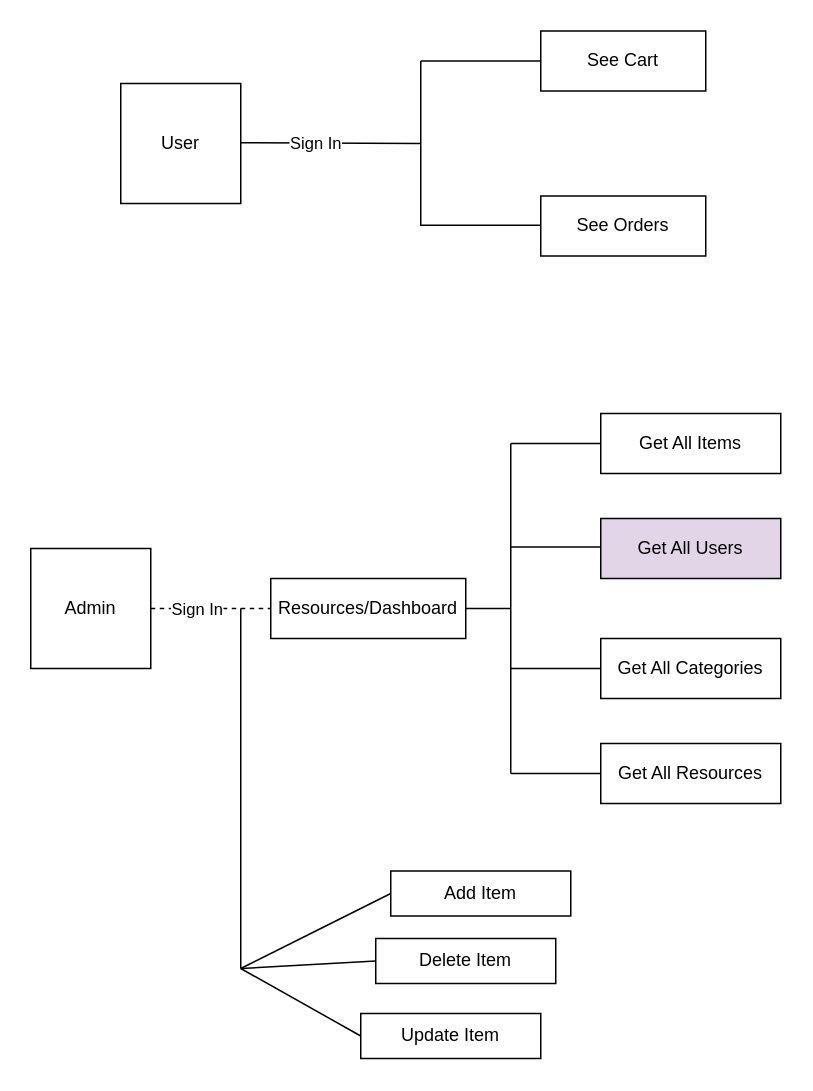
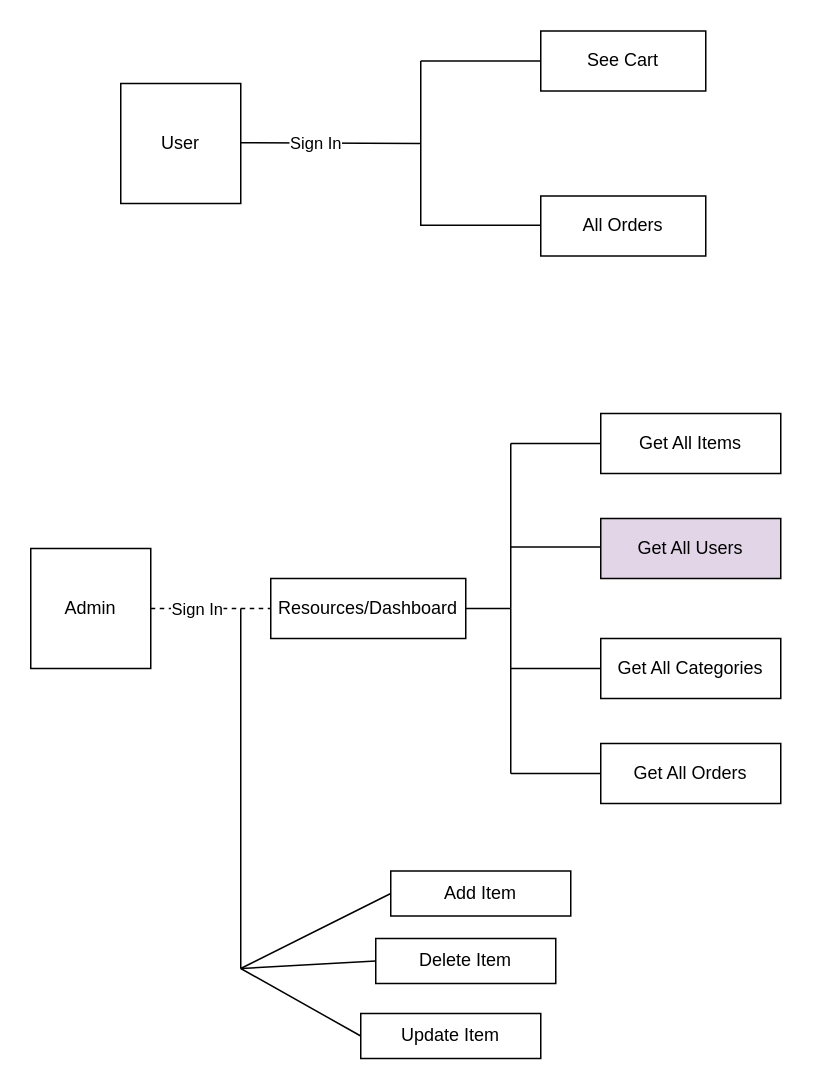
(623, 226) -> (623, 226)
(691, 773) -> (691, 773)
